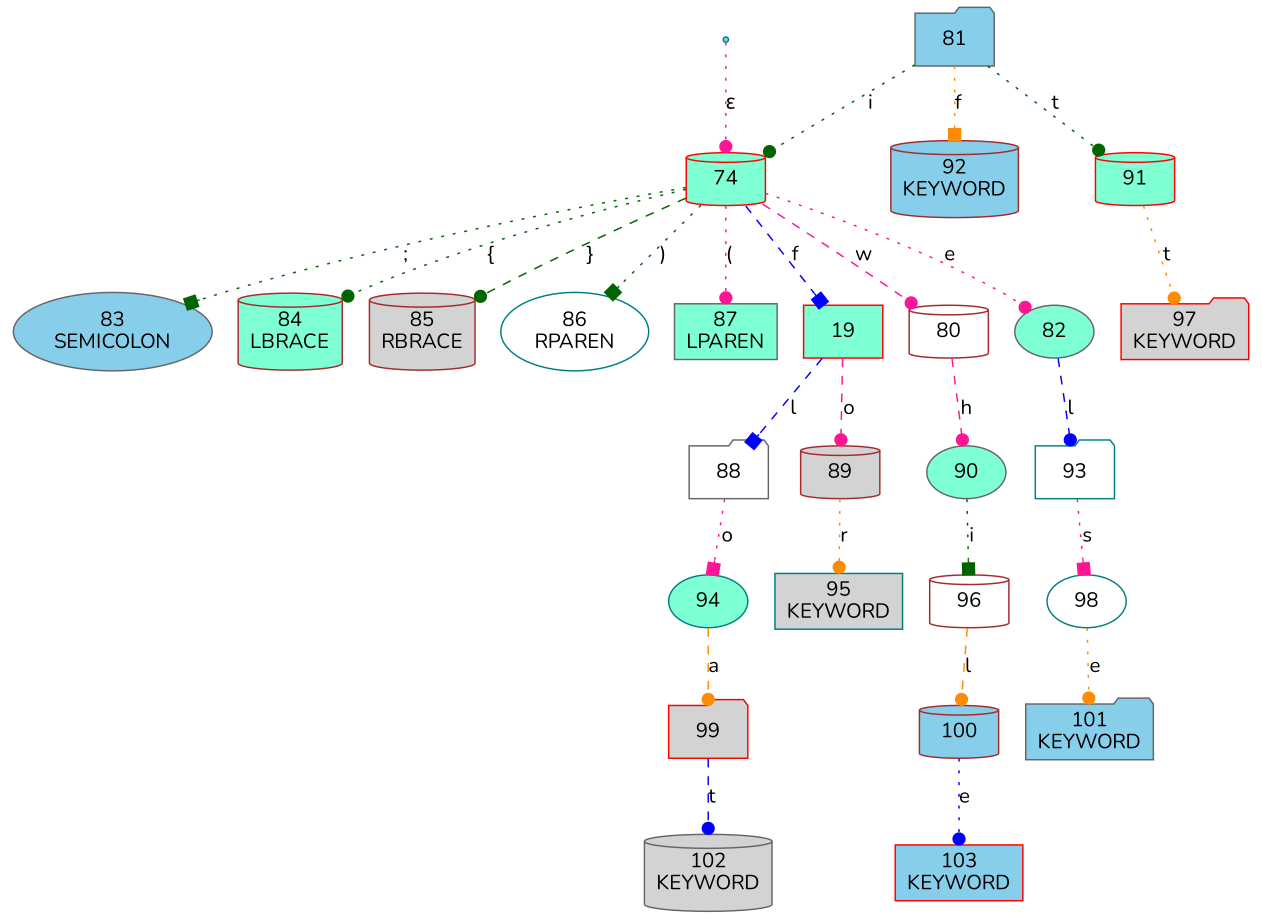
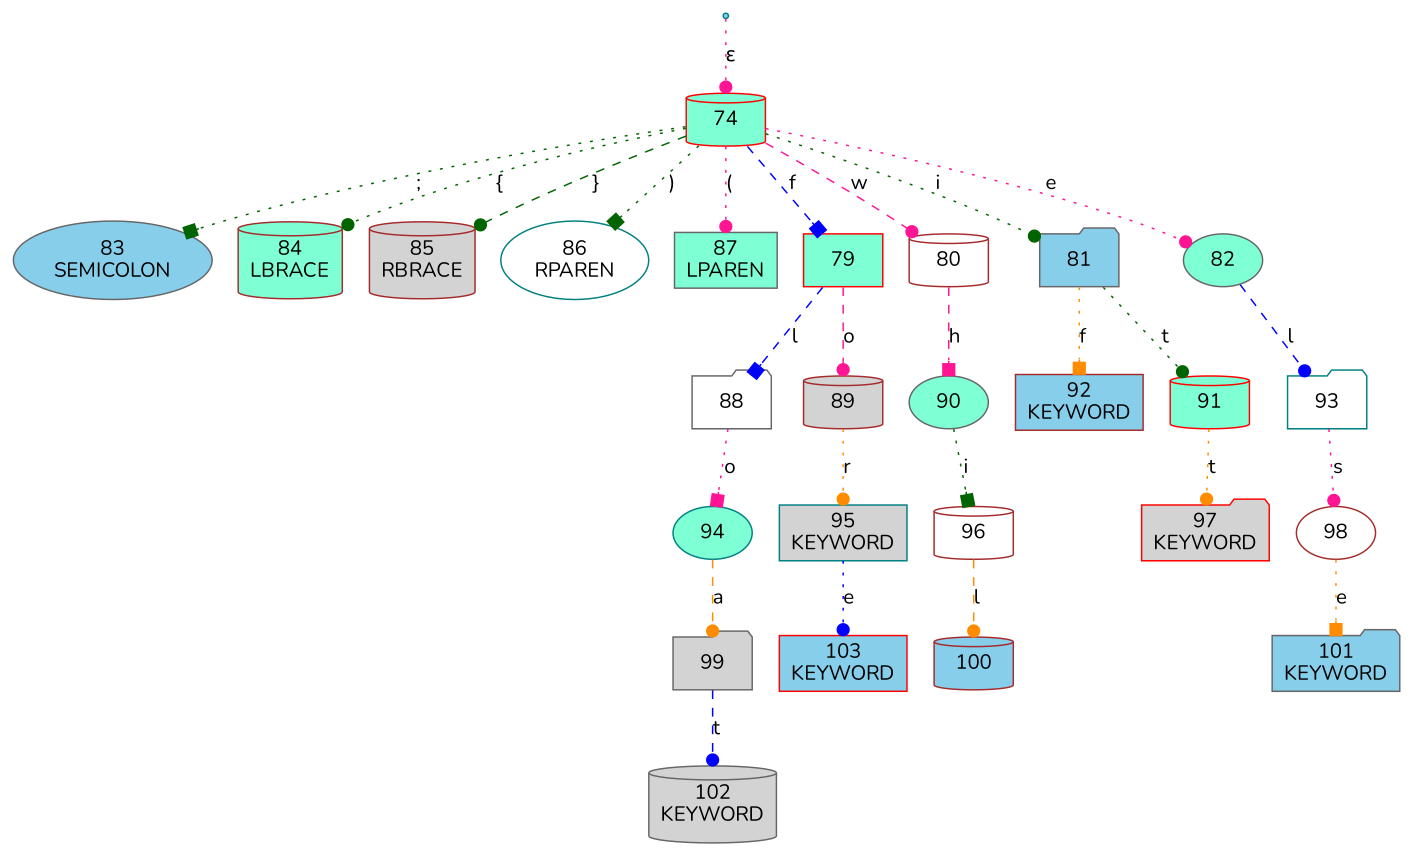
(845, 107) -> (899, 180)
(955, 179) -> (1079, 402)
(843, 332) -> (843, 260)
(957, 396) -> (949, 324)
(1080, 530) -> (1331, 462)
(1087, 601) -> (1336, 533)
(1088, 660) -> (1336, 590)
(708, 732) -> (713, 663)
(959, 796) -> (843, 592)
